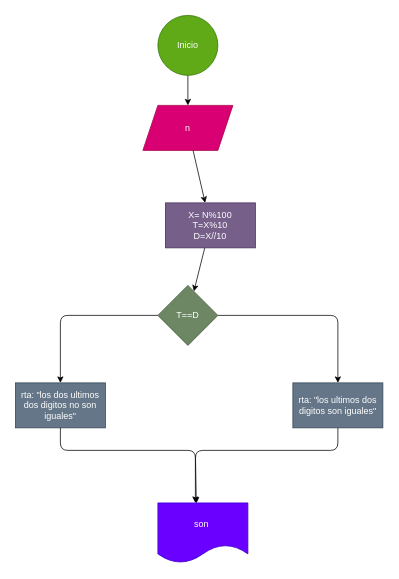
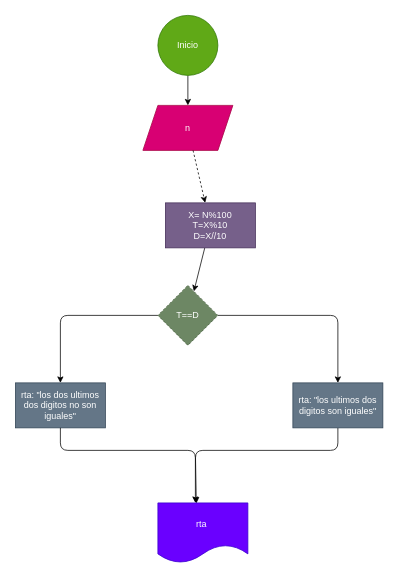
(198, 174) -> (198, 174)
(188, 315) -> (188, 315)
(203, 524) -> (203, 524)
